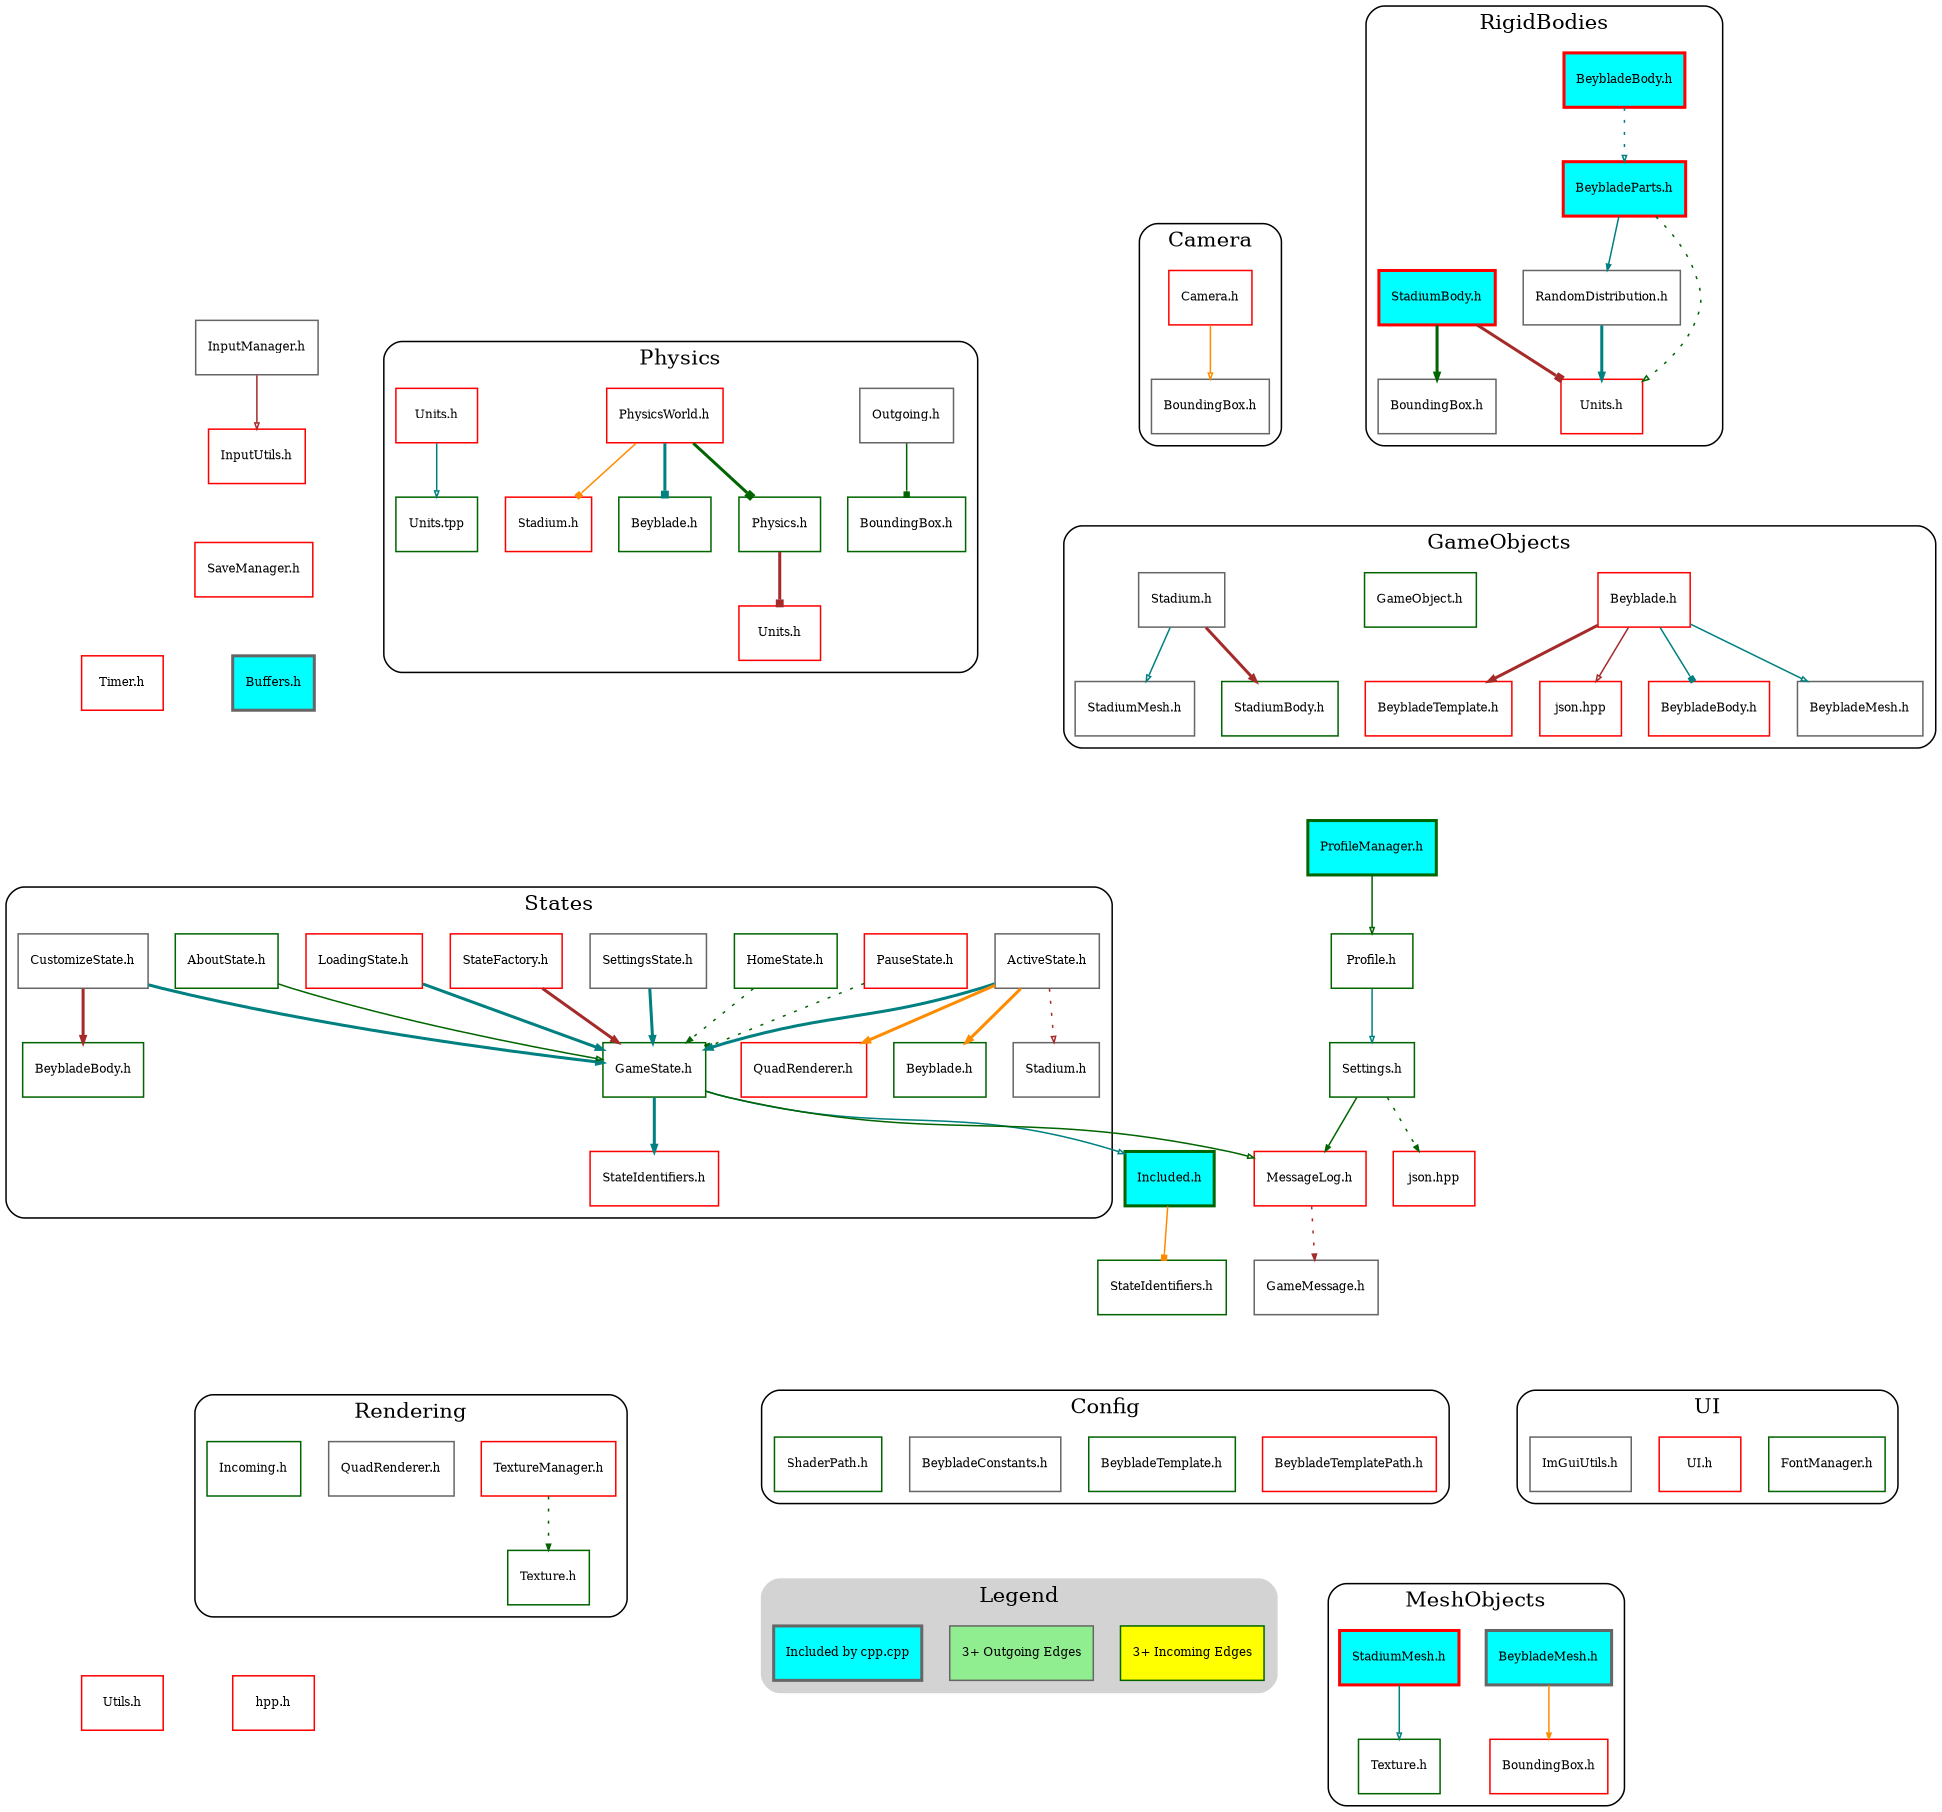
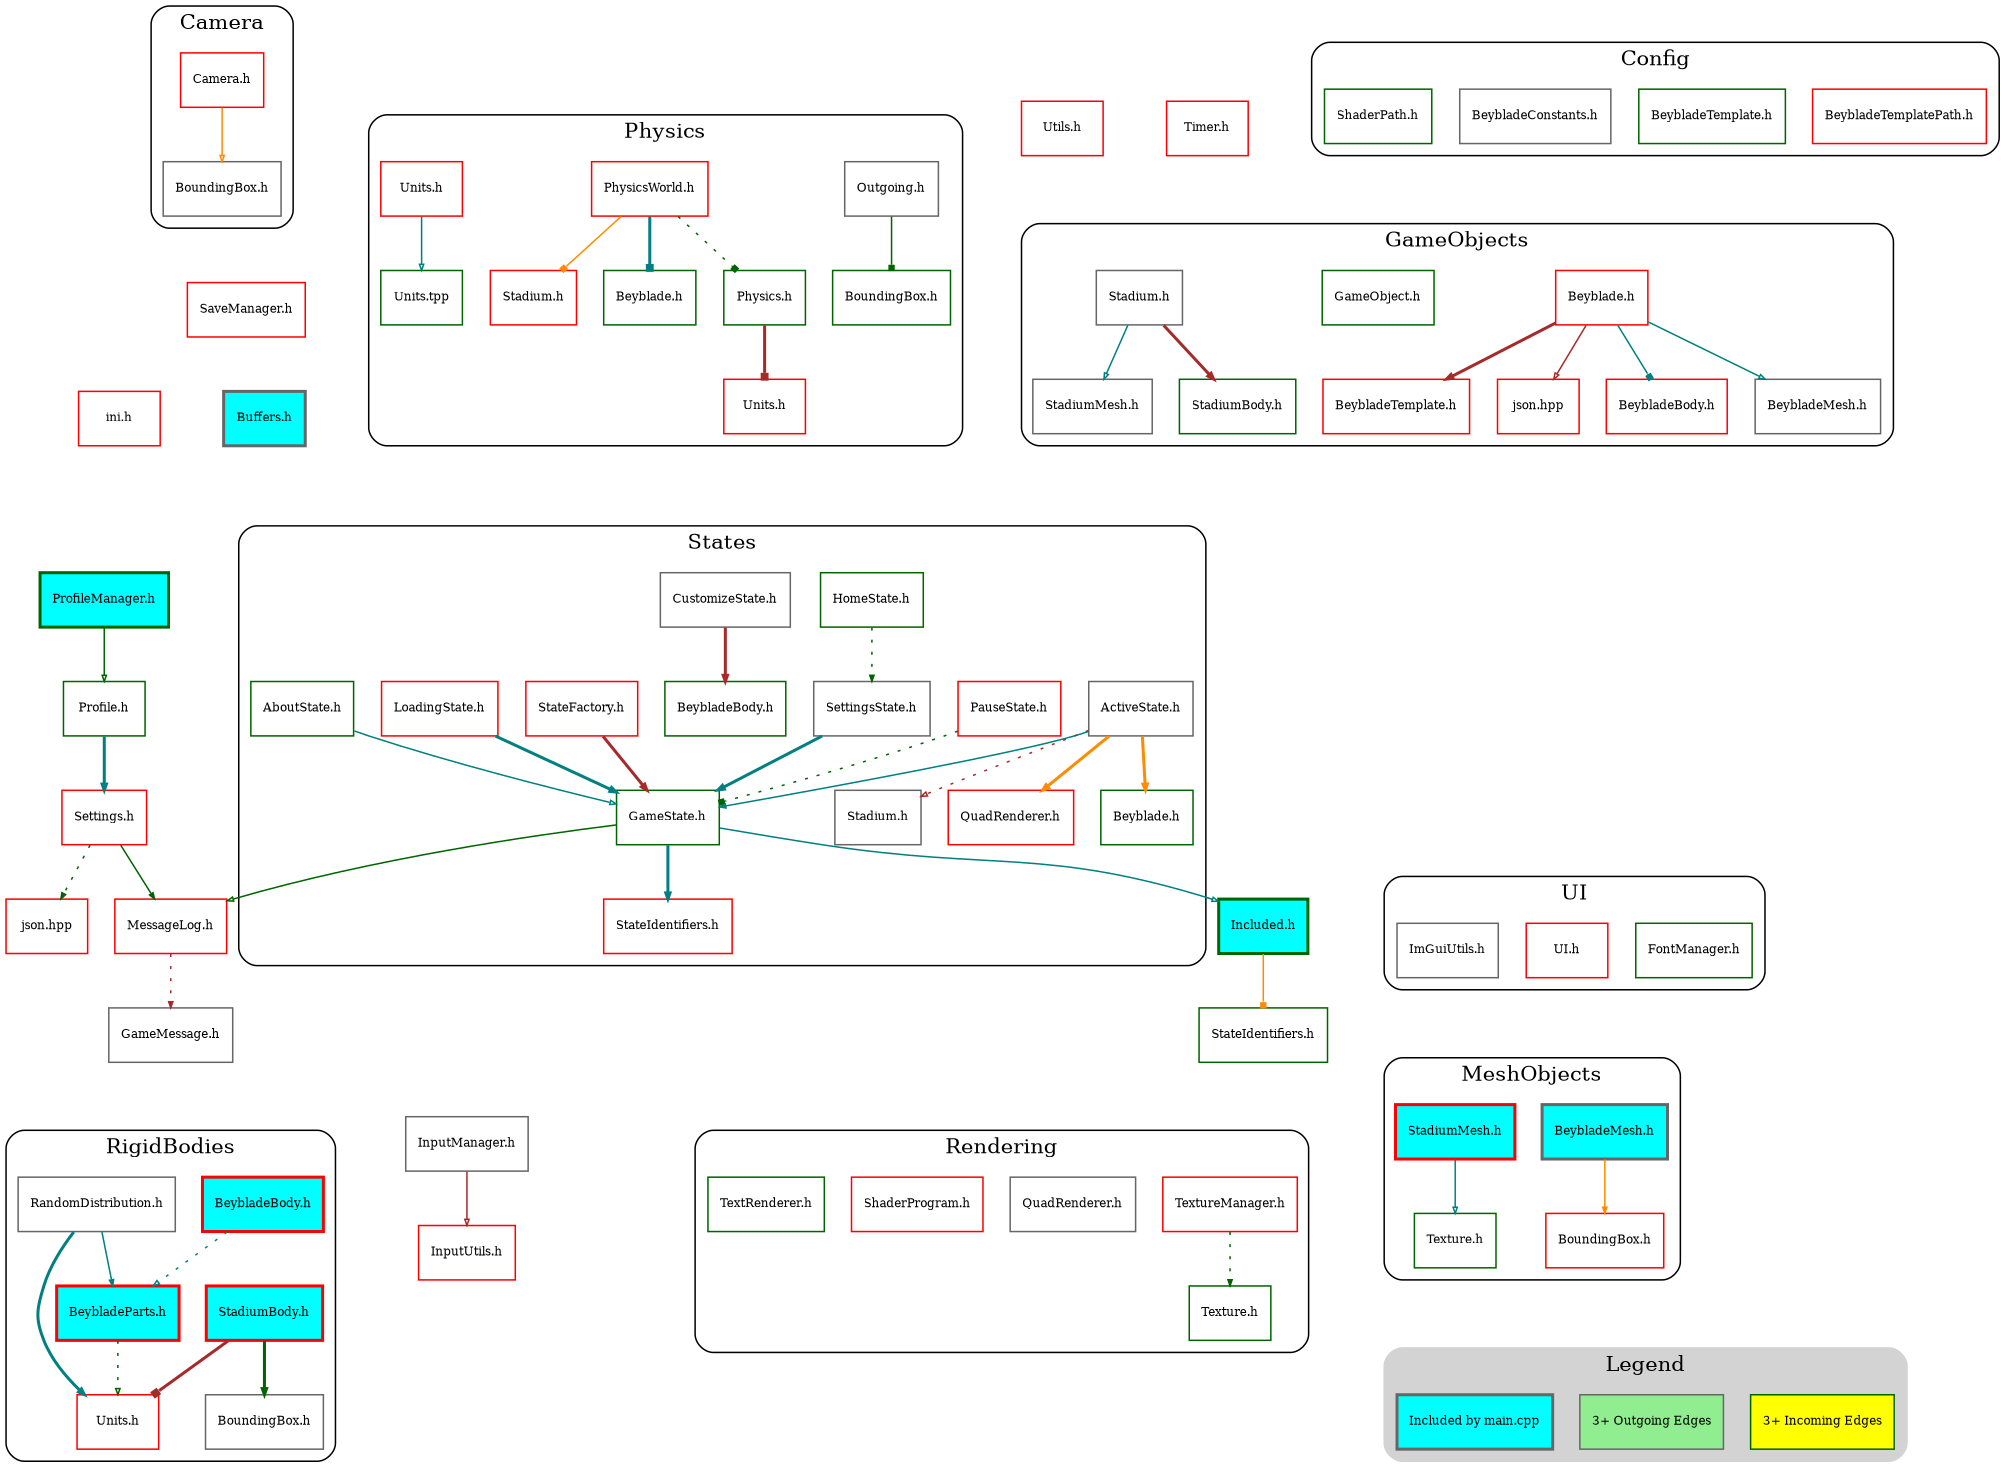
(1614, 240) -> (107, 1256)
(720, 468) -> (705, 241)
(1372, 1012) -> (104, 760)
(722, 1014) -> (872, 651)
(853, 1016) -> (908, 772)
(436, 1026) -> (481, 769)
(371, 1030) -> none
(1372, 1070) -> (104, 818)
none -> (917, 1204)
(254, 1469) -> (766, 1204)
(848, 1653) -> (1475, 1422)
(274, 1703) -> (119, 419)
